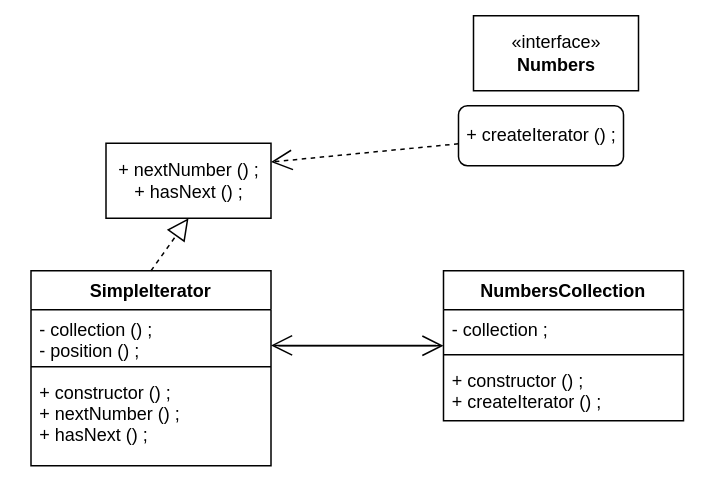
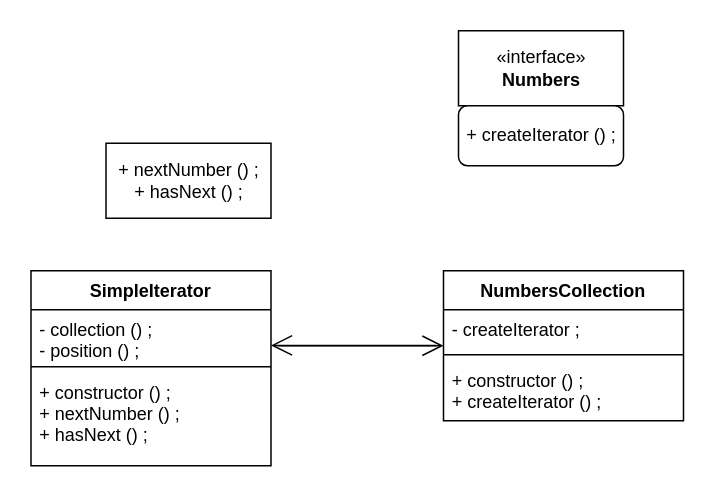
(556, 53) -> (541, 68)
(367, 153) -> none
(163, 254) -> none
(508, 330) -> (535, 330)
